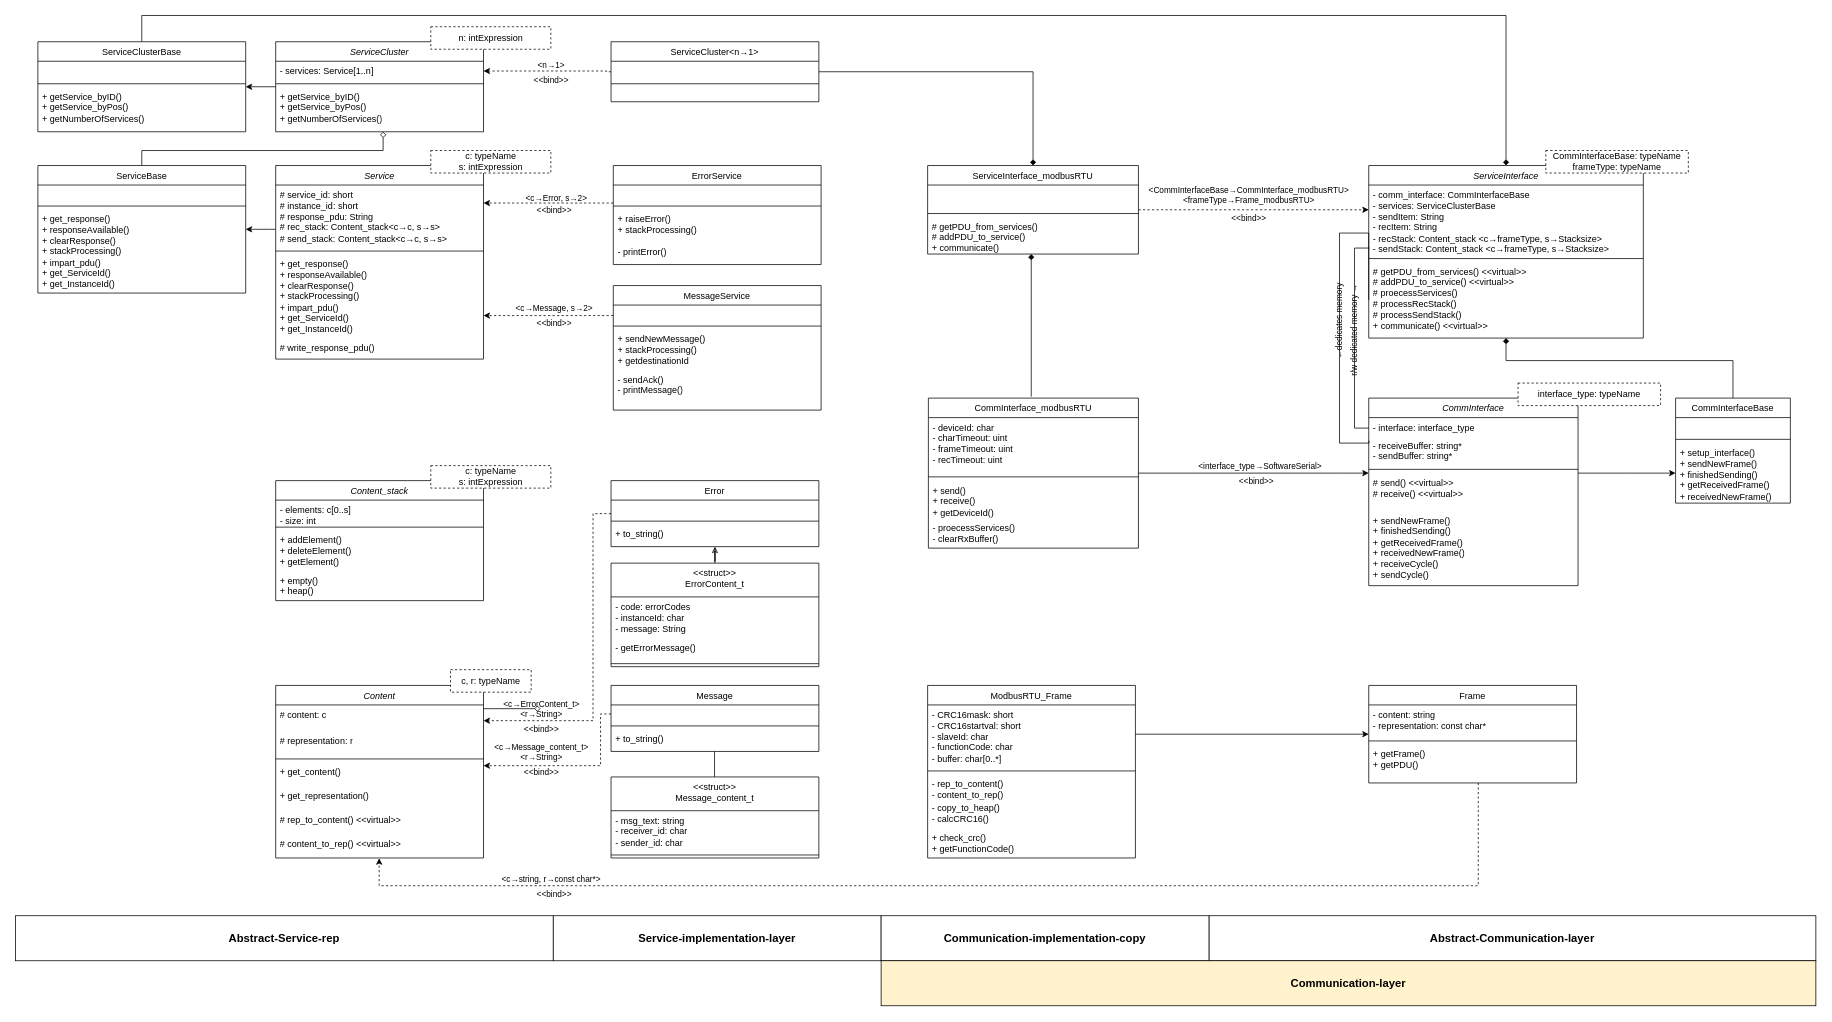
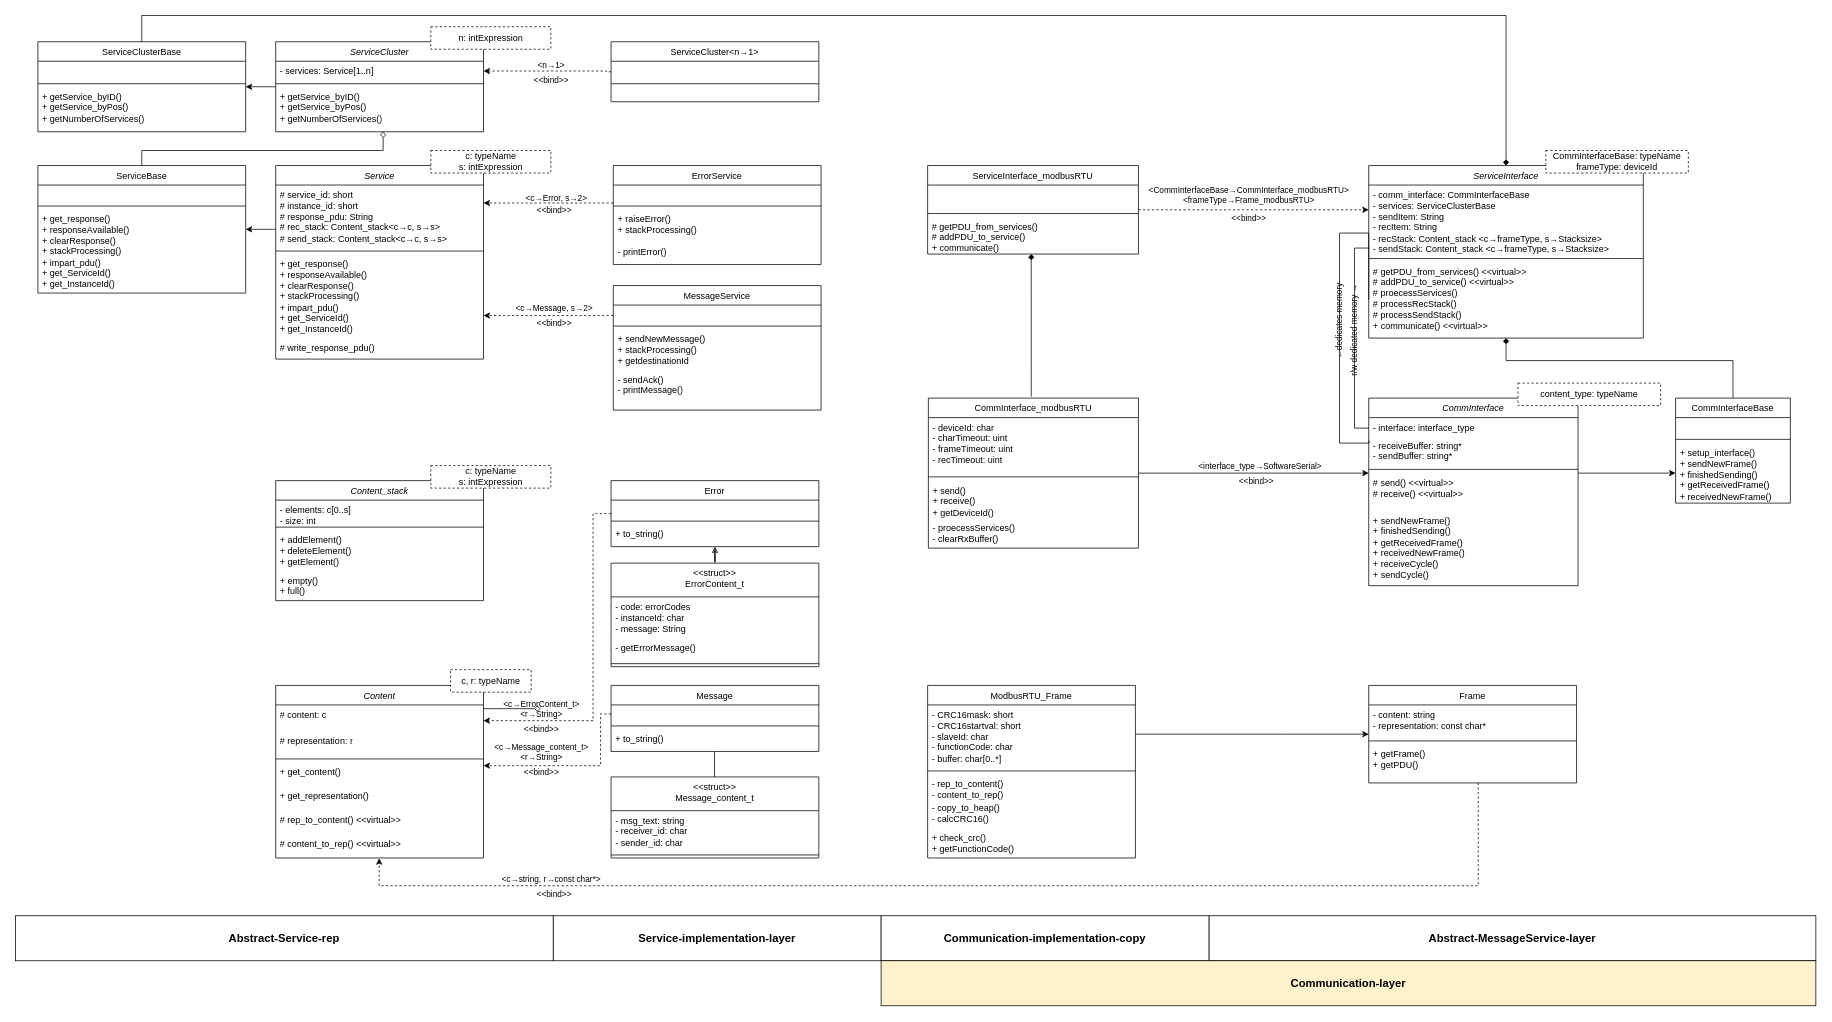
(927, 72) -> none
(1617, 162) -> (1617, 162)
(1589, 394) -> (1589, 394)
(302, 586) -> (302, 586)
(1512, 938) -> (1512, 938)
